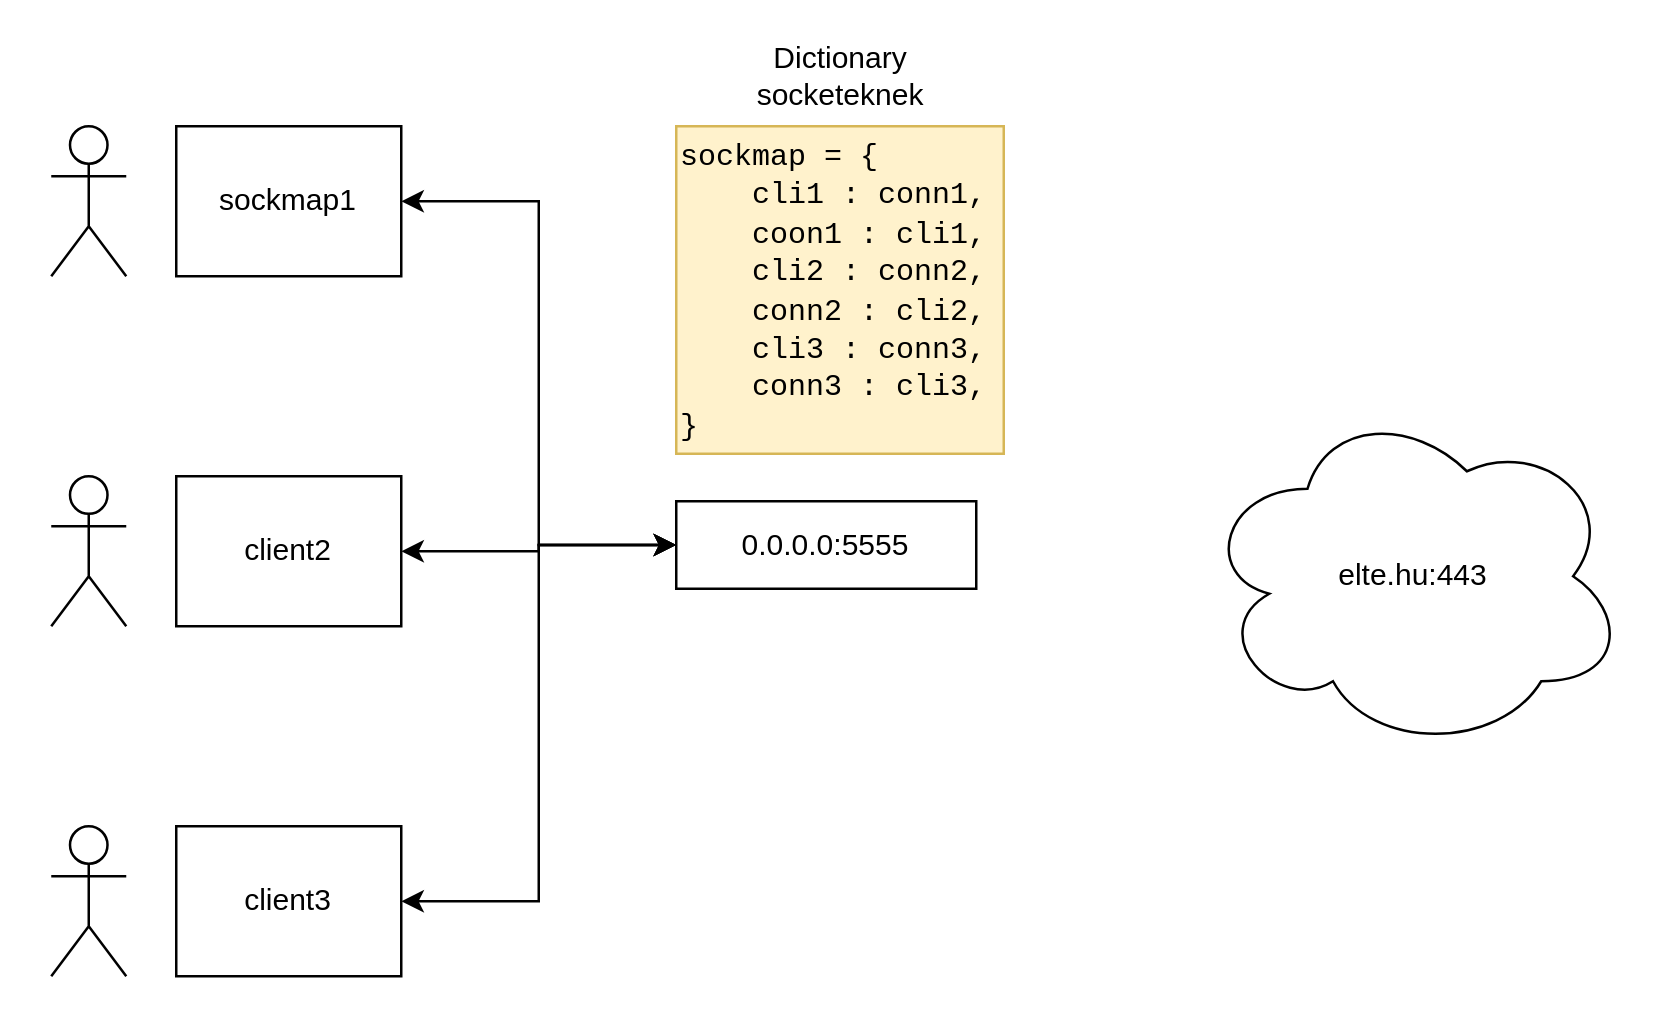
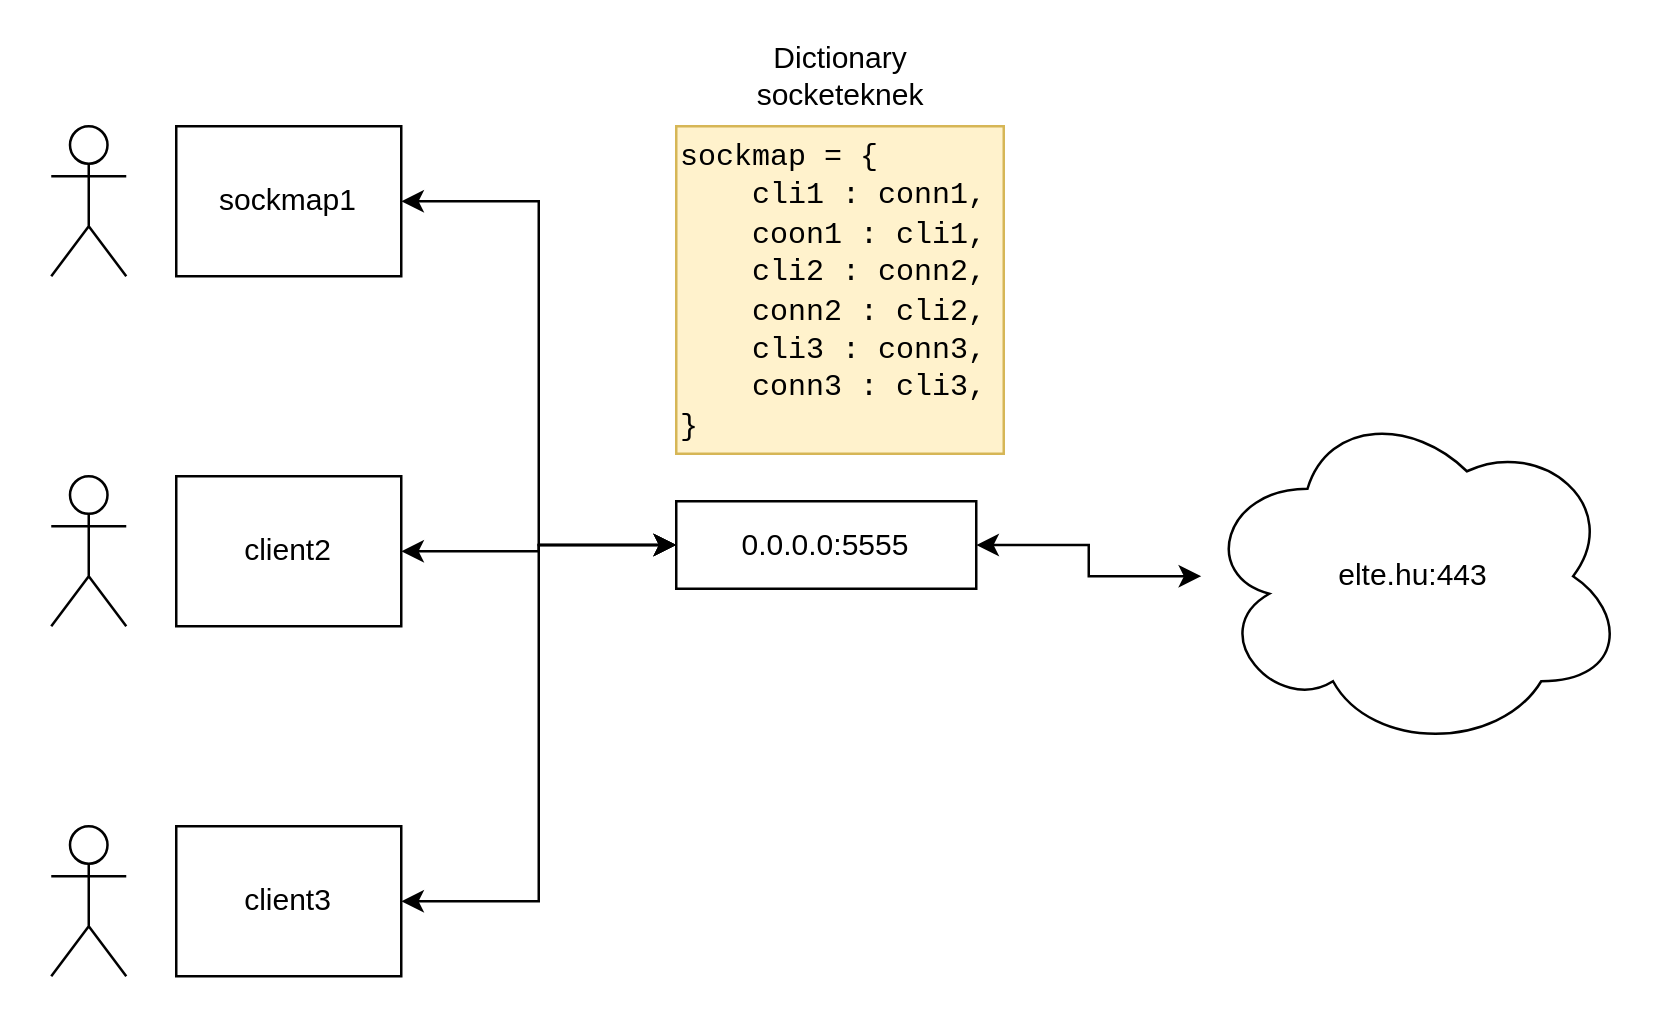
none -> (1089, 560)
